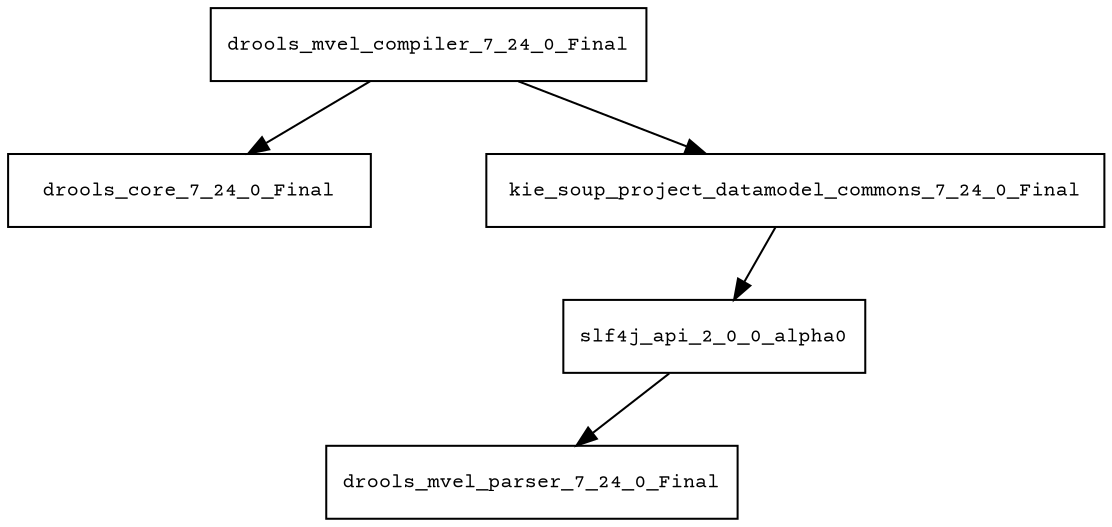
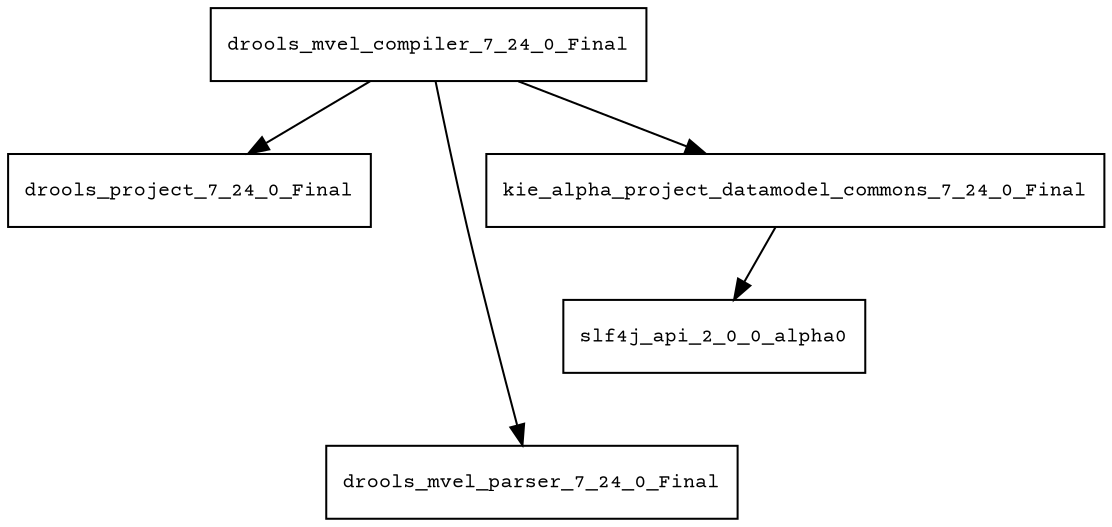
(189, 190) -> (189, 190)
(795, 190) -> (795, 190)
(631, 403) -> (473, 254)
